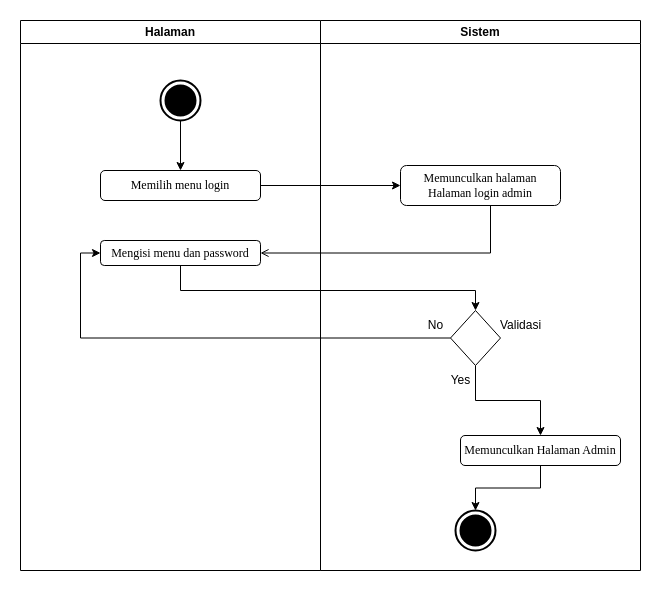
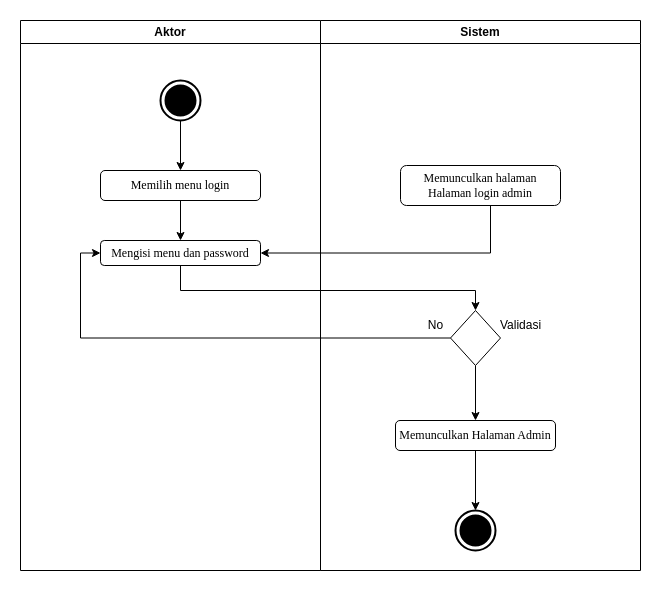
(171, 33) -> (171, 33)
(327, 186) -> (181, 217)
(267, 253) -> (269, 253)
(461, 381) -> none
(541, 451) -> (476, 436)
